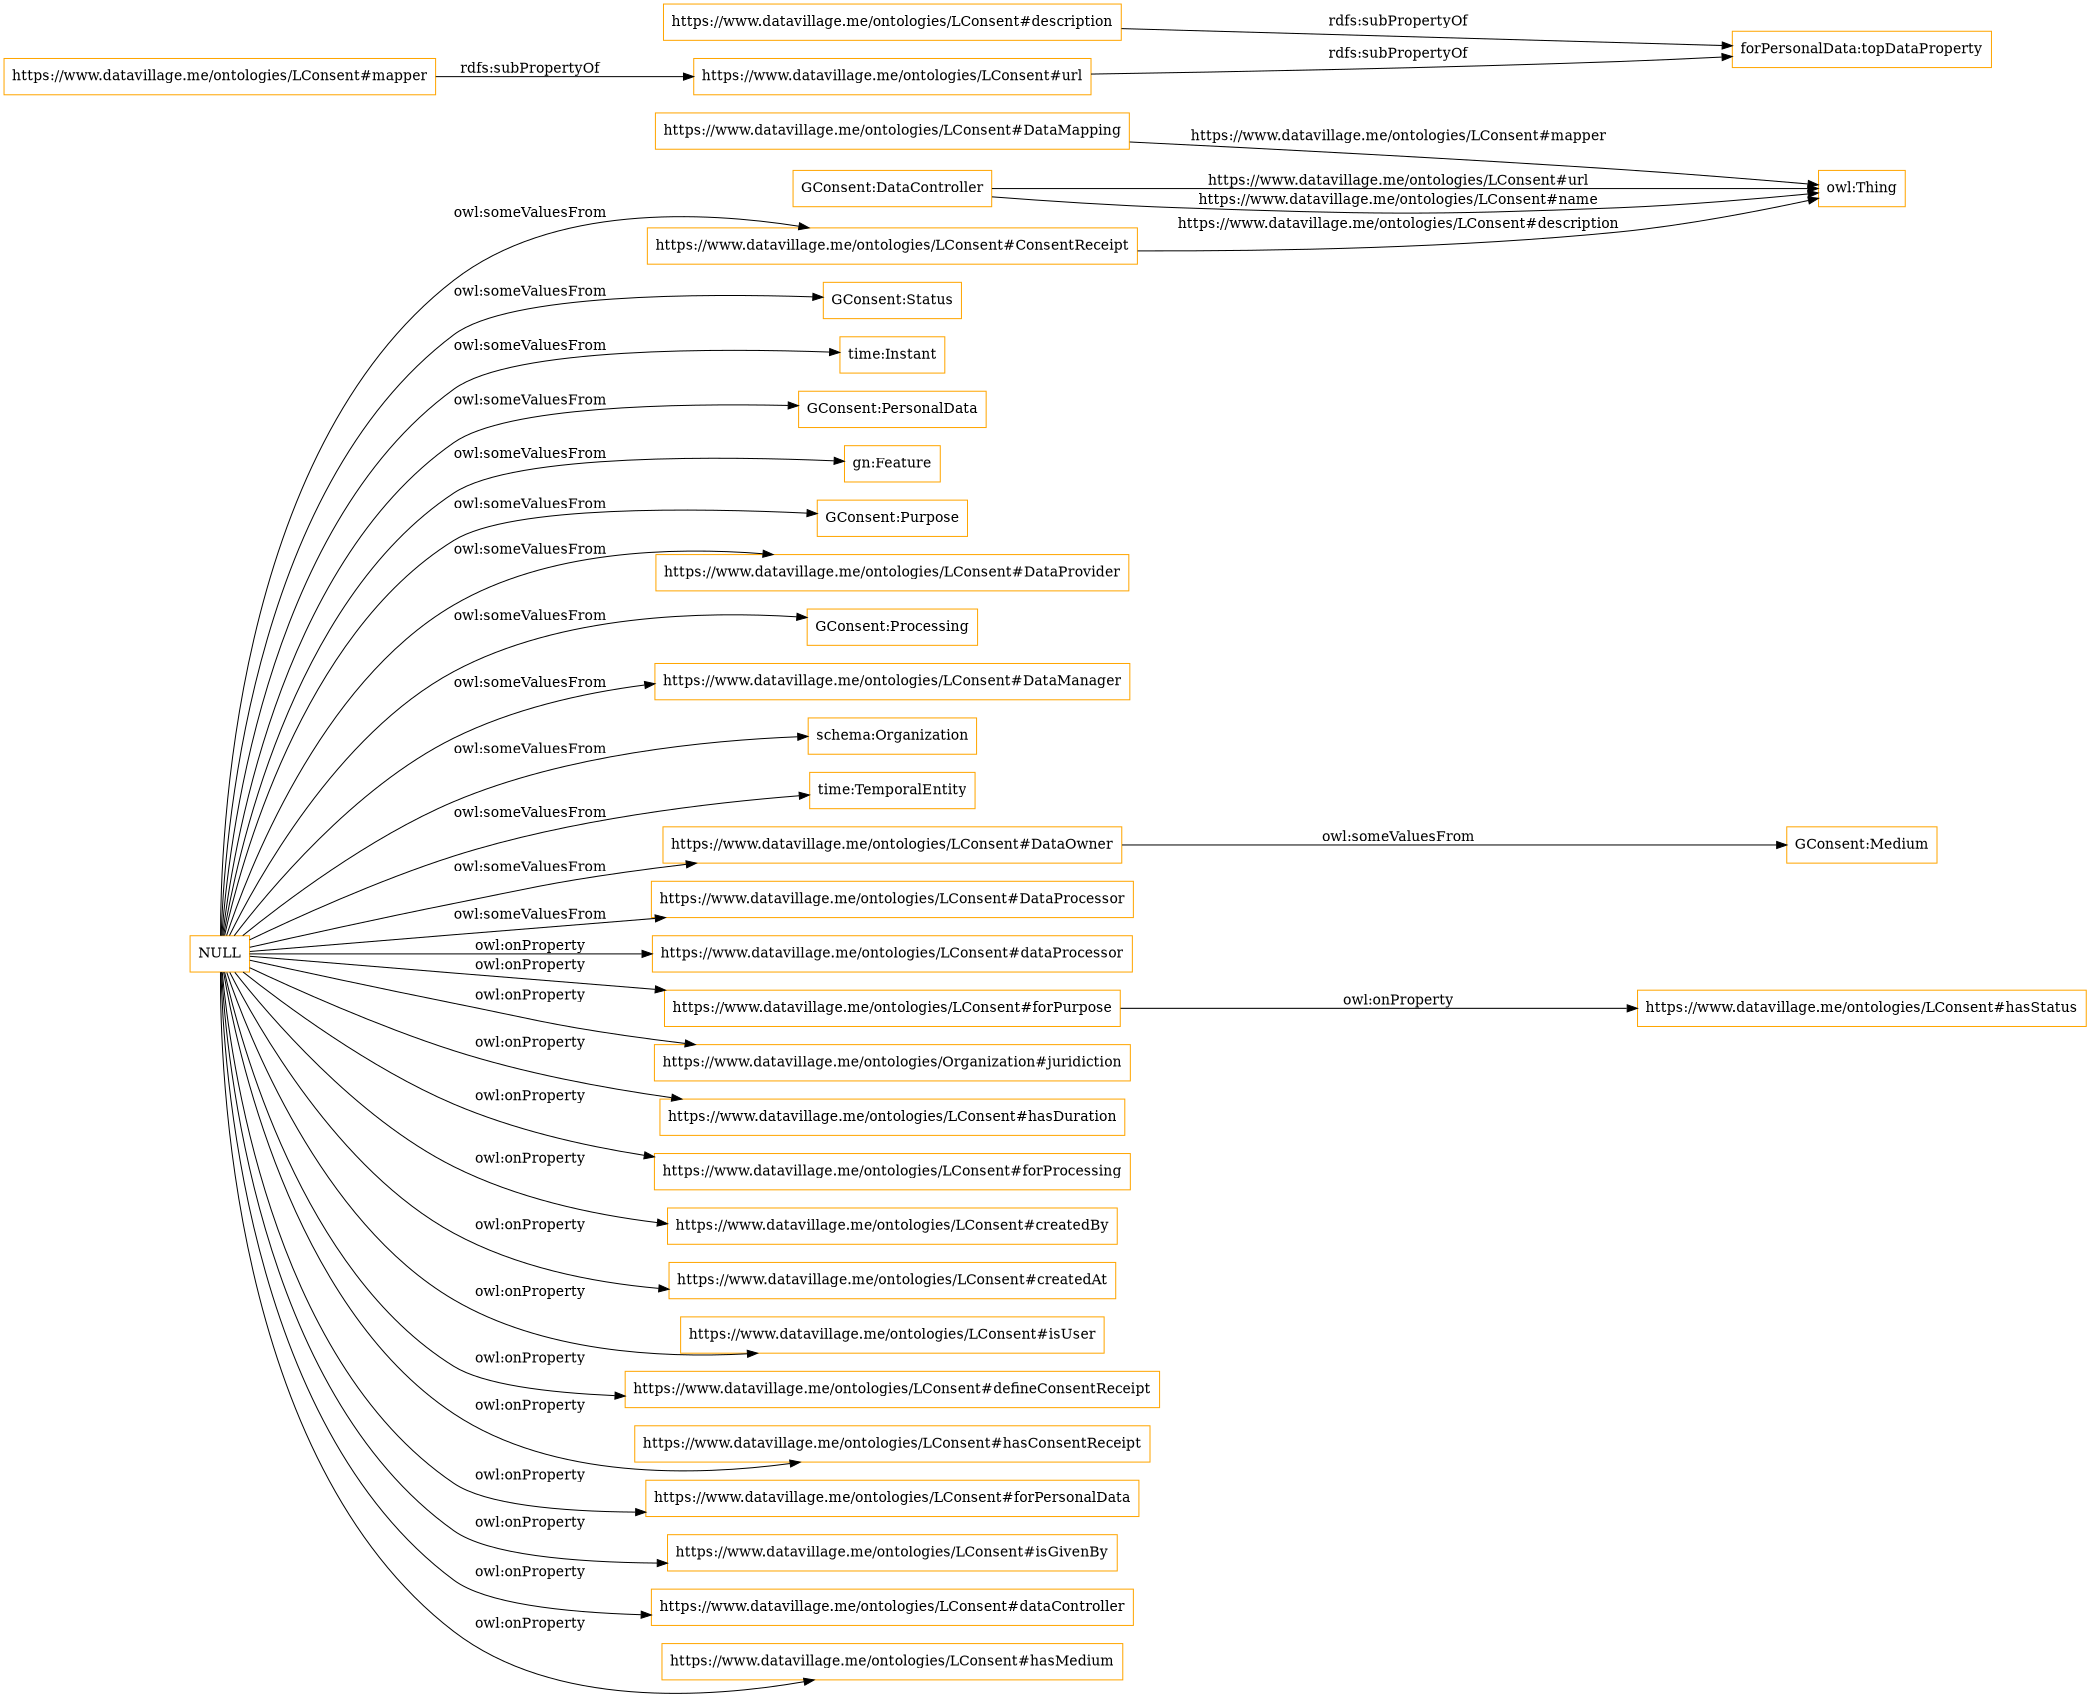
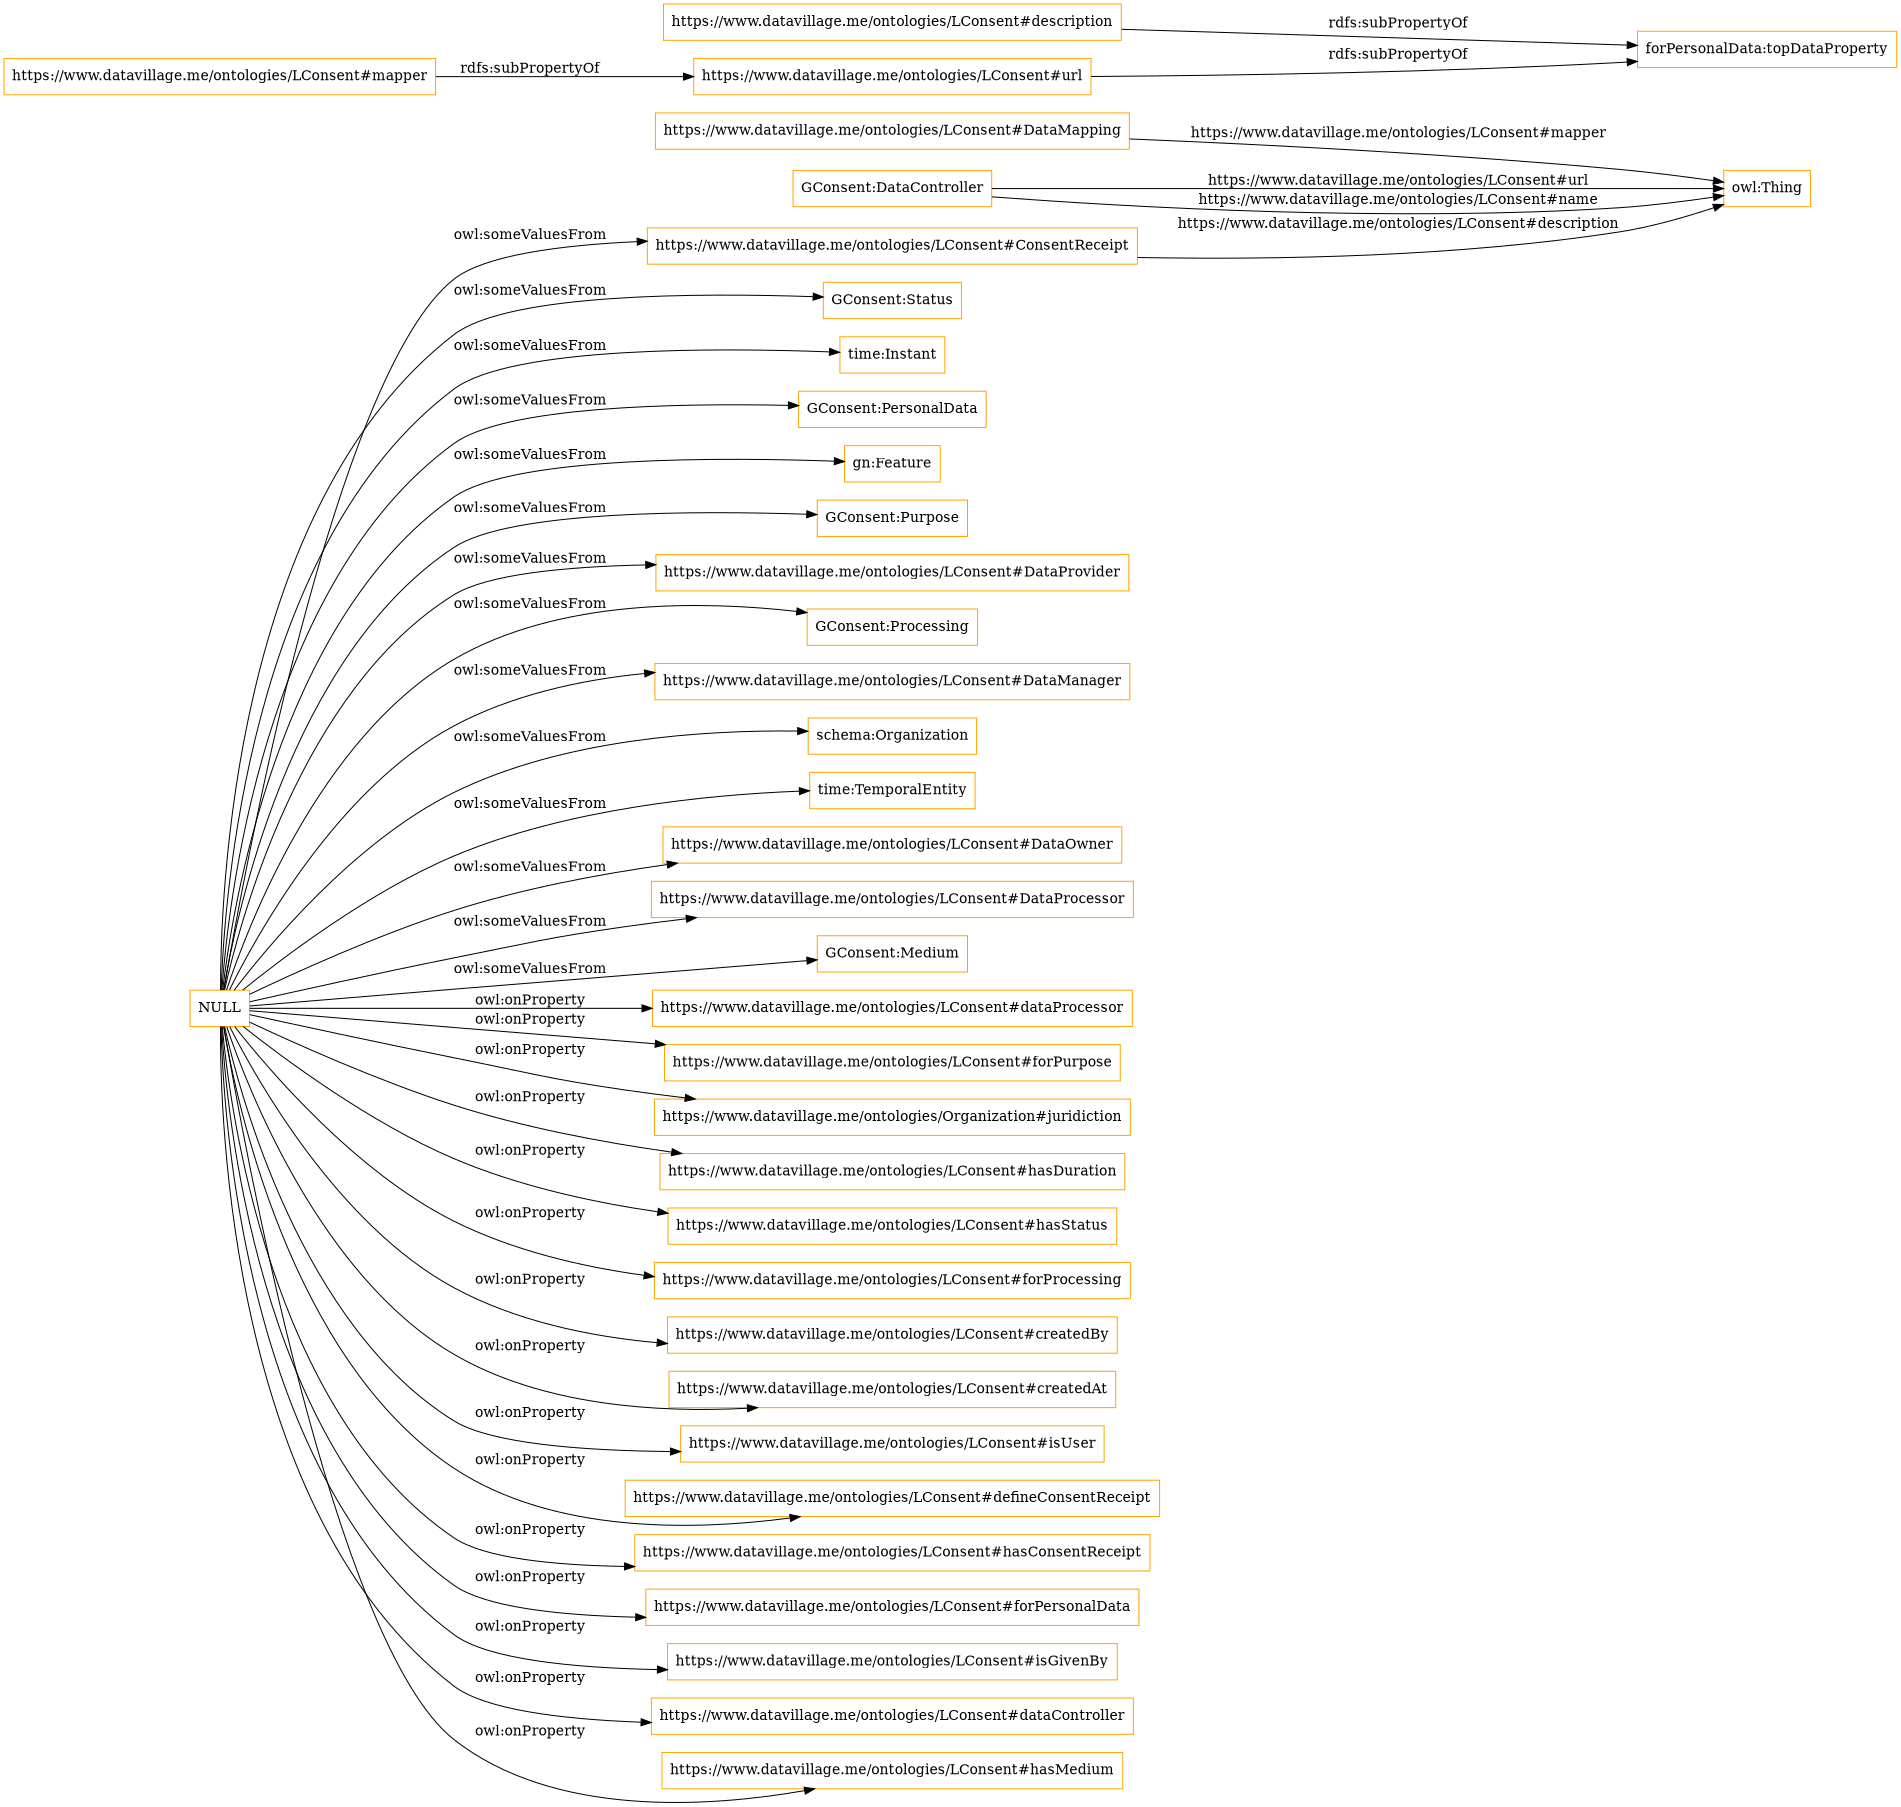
(1449, 845) -> (528, 983)
(1374, 1008) -> (436, 1151)
